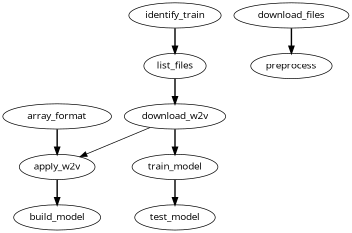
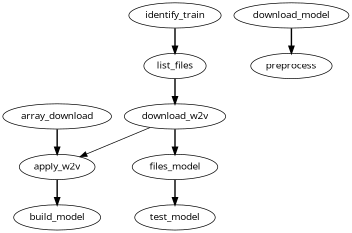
(291, 15) -> (291, 15)
(57, 116) -> (57, 116)
(175, 167) -> (175, 167)
